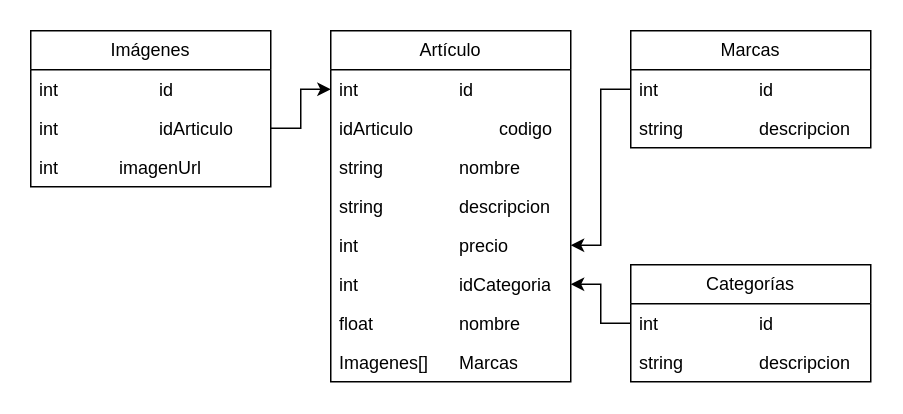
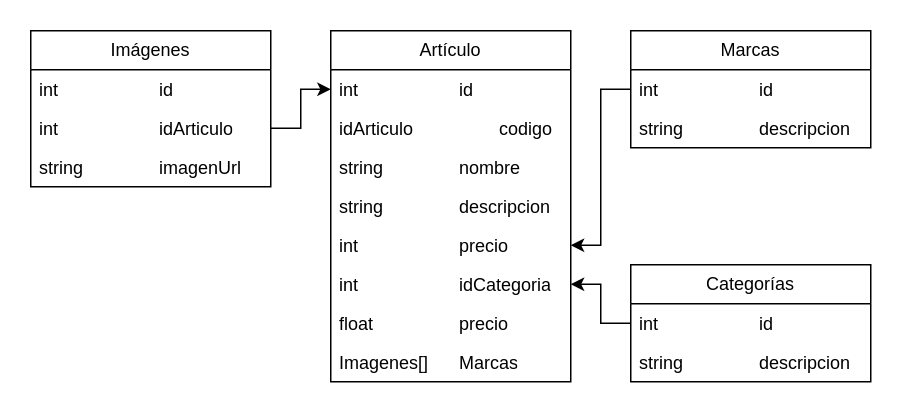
(106, 169) -> (121, 169)
(406, 325) -> (403, 325)
